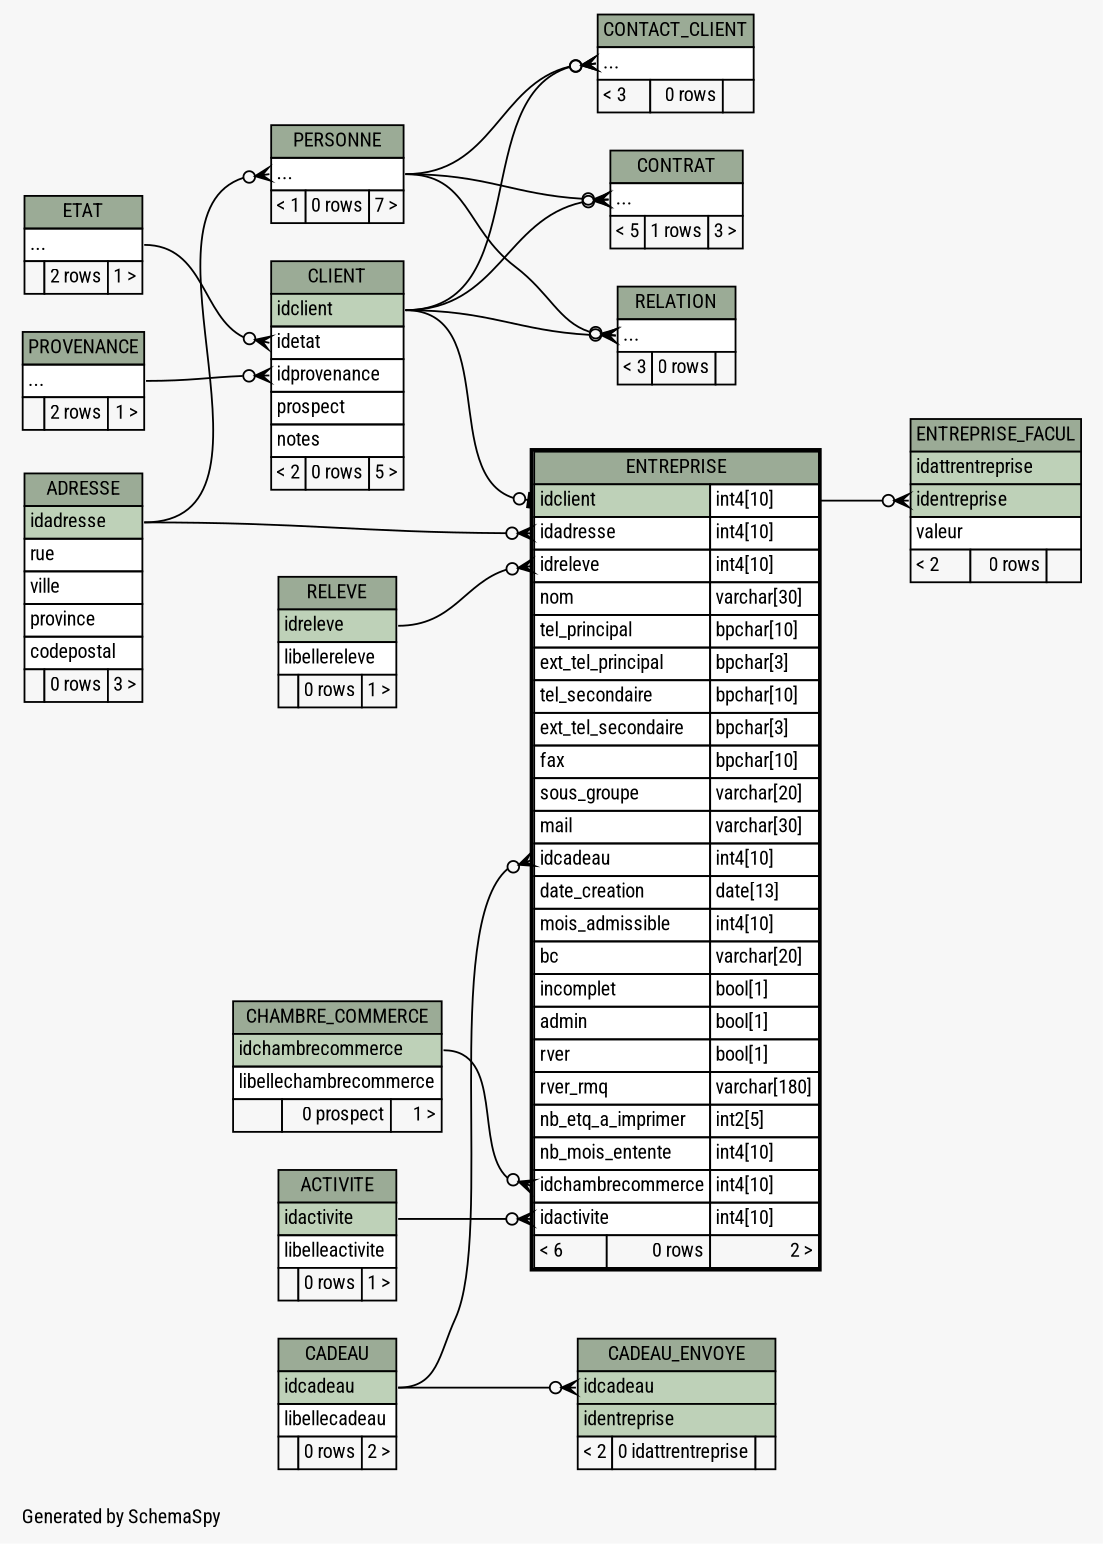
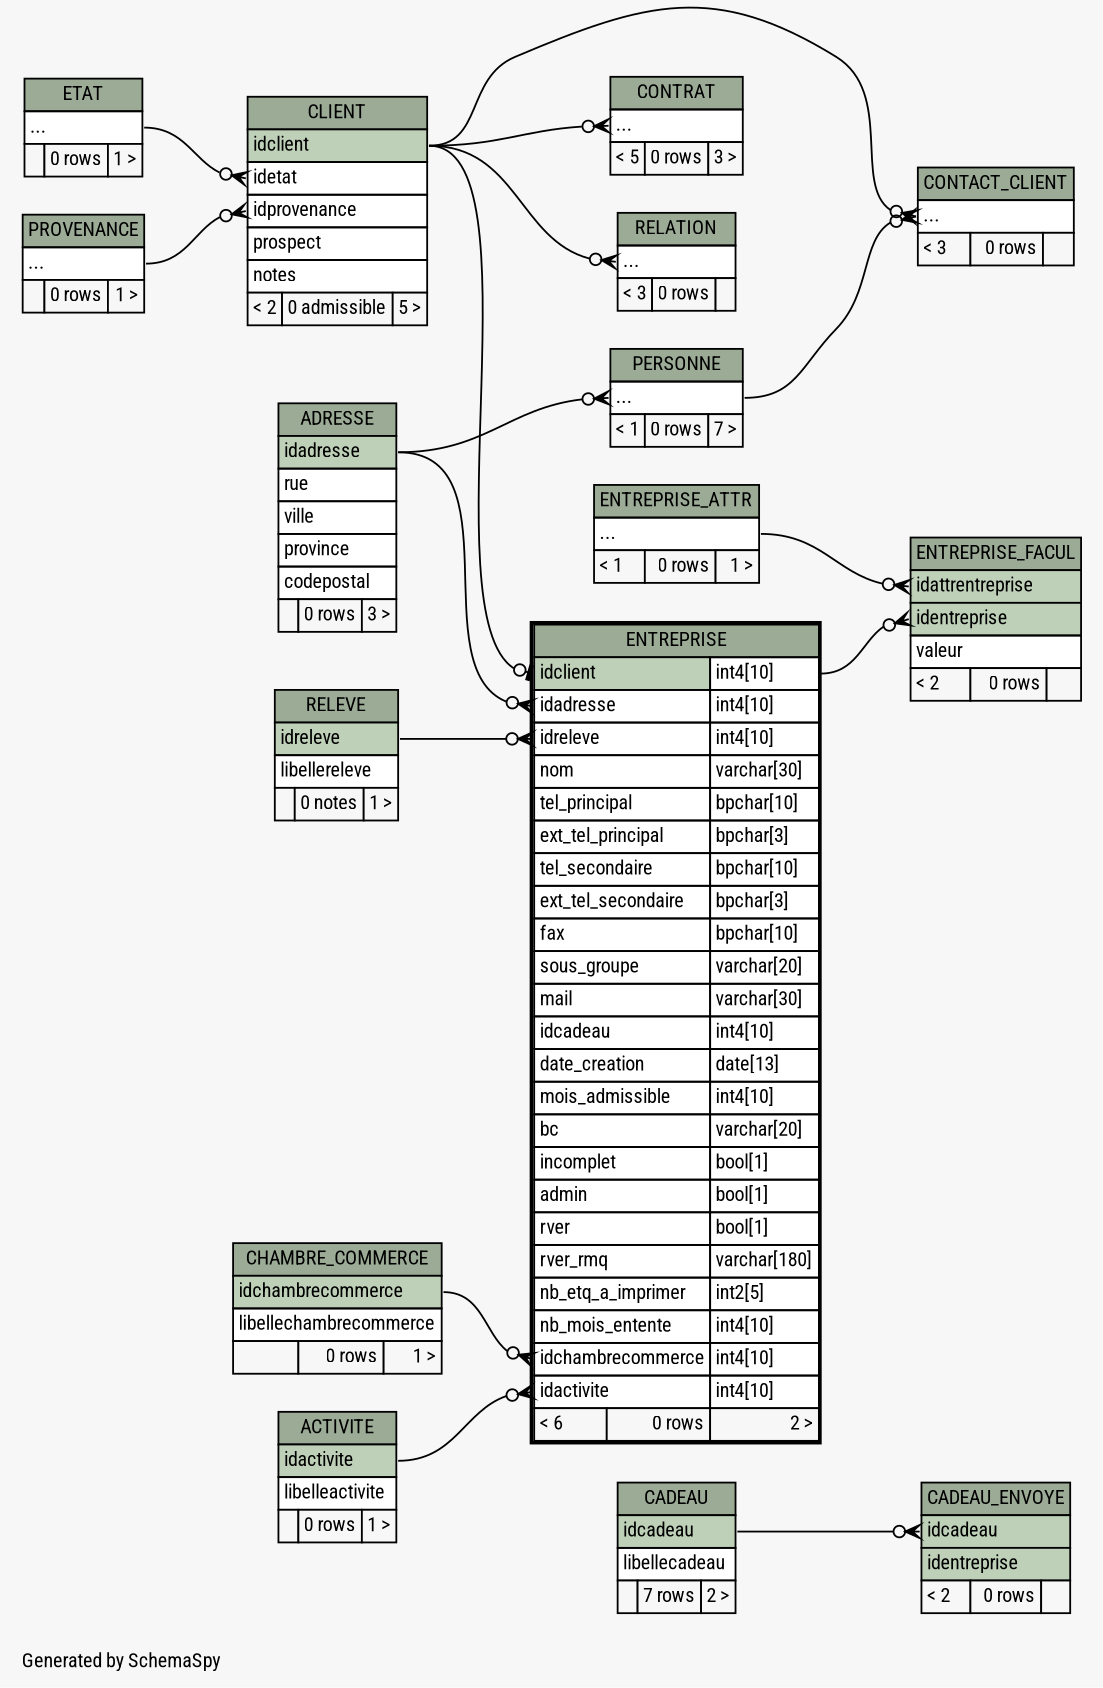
(490, 183) -> none
(677, 231) -> (677, 158)
(497, 249) -> none
(76, 277) -> (76, 159)
(76, 413) -> (76, 295)
(337, 473) -> (337, 308)
none -> (676, 534)
(330, 690) -> (329, 803)
(344, 1115) -> (352, 1356)
(471, 1140) -> none
(330, 1452) -> (669, 1596)
(684, 1452) -> (1009, 1596)
